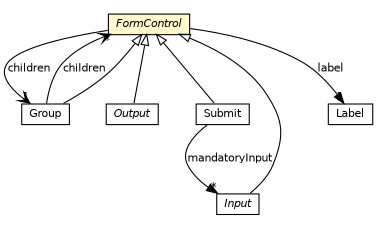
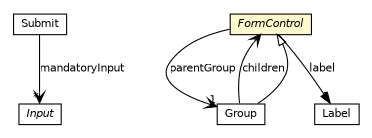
(29, 69) -> (203, 69)
(189, 73) -> none
(270, 101) -> none
(132, 114) -> none
(186, 156) -> (40, 63)
